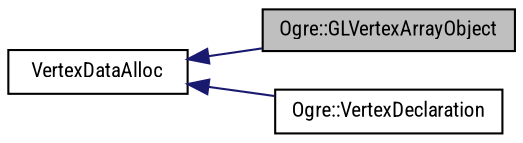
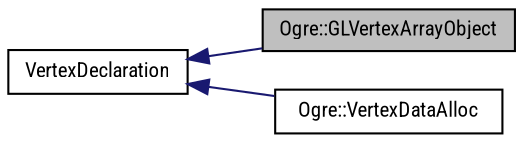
(98, 72) -> (98, 72)
(389, 112) -> (389, 112)
